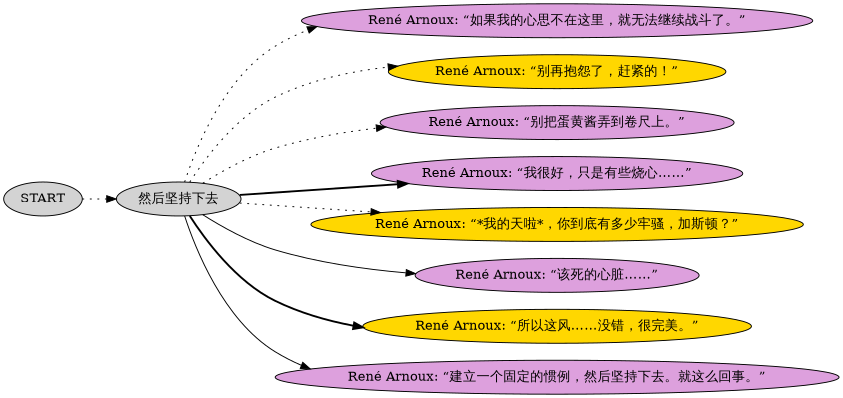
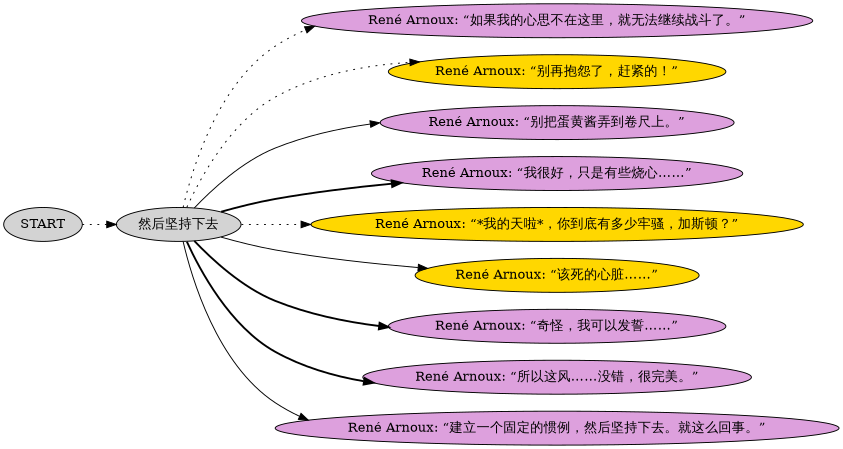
(286, 145) -> (274, 149)
(557, 275) -> (557, 275)
none -> (557, 326)
(557, 326) -> (557, 377)
